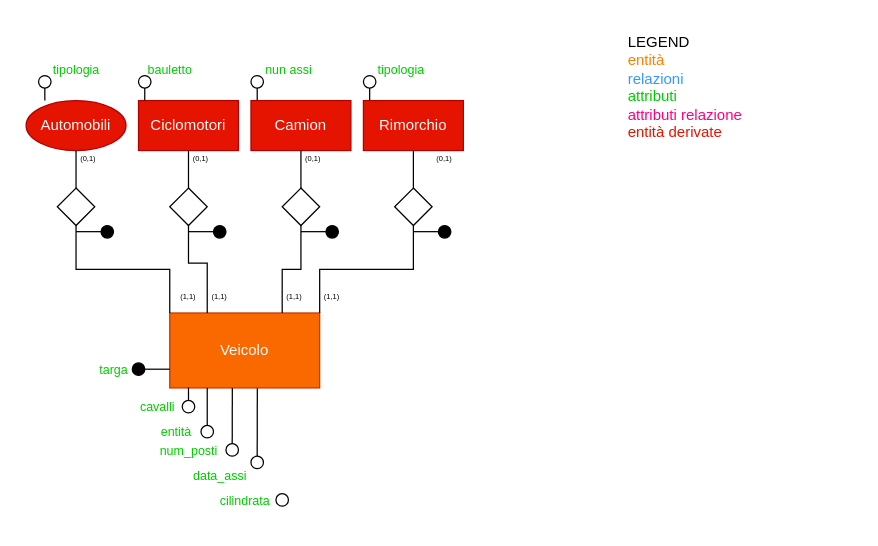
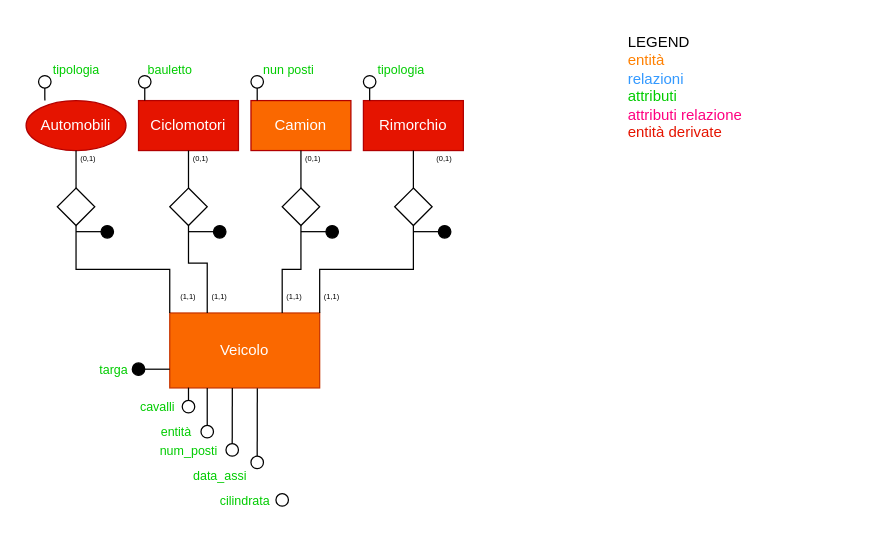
(289, 69) -> (289, 69)
(301, 126) -> (301, 126)
